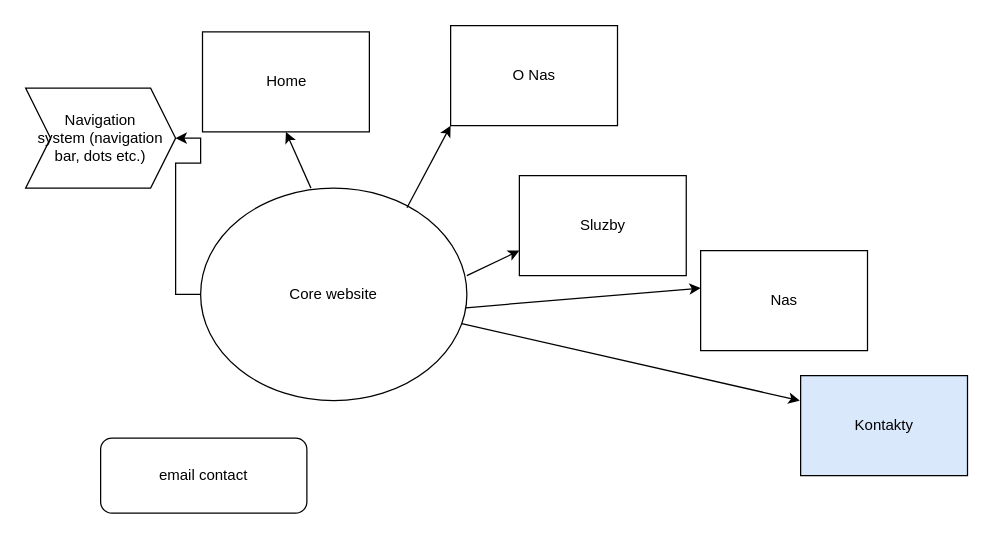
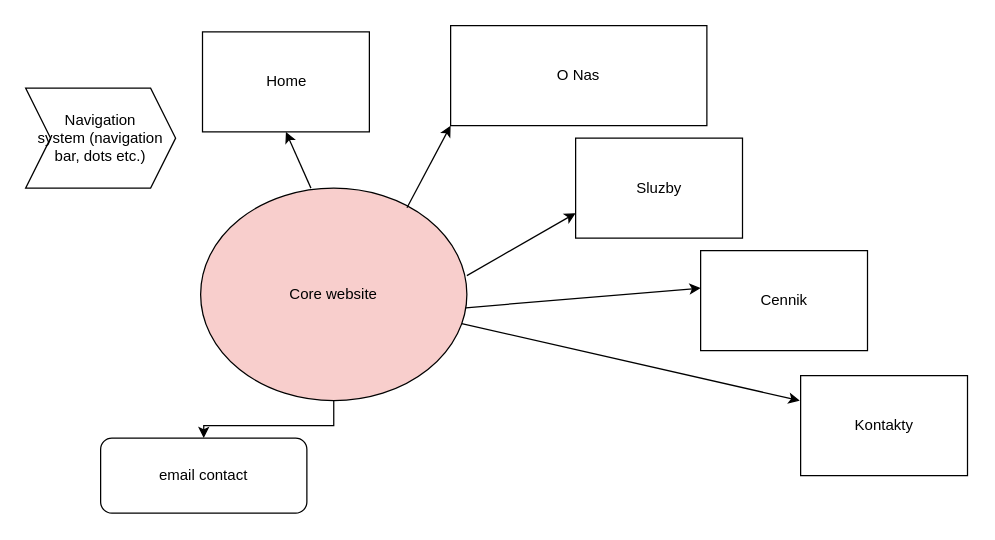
(534, 76) -> (579, 76)
(176, 208) -> none
(603, 226) -> (659, 188)
(334, 294) -> (334, 294)
(784, 301) -> (784, 301)
none -> (280, 426)
(884, 426) -> (884, 426)
